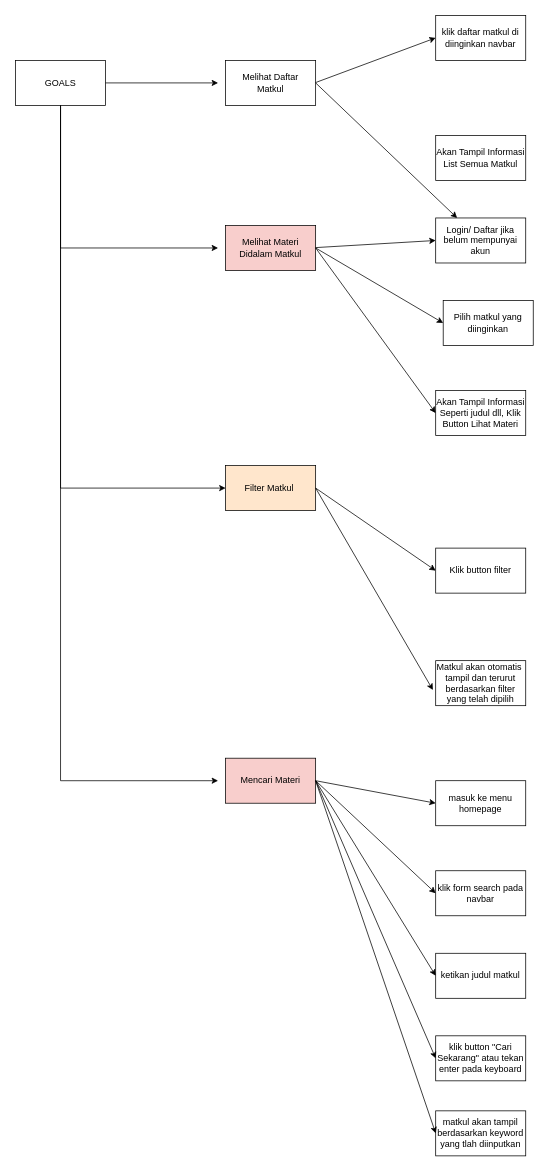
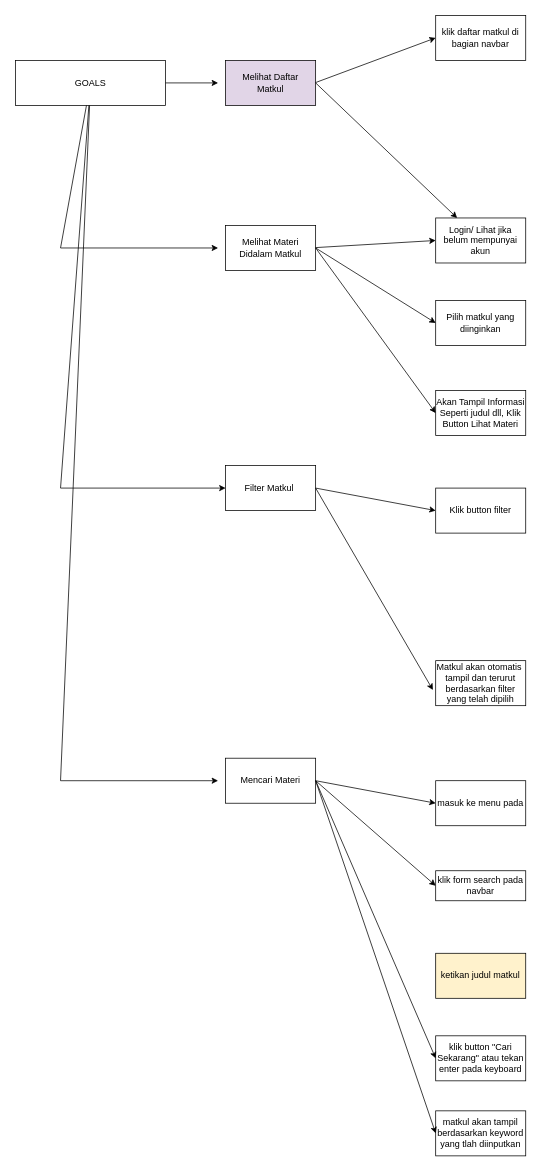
(480, 38) -> (480, 38)
(60, 83) -> (90, 83)
(270, 83) -> (270, 83)
(480, 158) -> none
(480, 240) -> (480, 240)
(270, 248) -> (270, 248)
(488, 323) -> (480, 323)
(270, 488) -> (270, 488)
(480, 570) -> (480, 510)
(270, 780) -> (270, 780)
(480, 803) -> (480, 803)
(376, 879) -> none
(480, 893) -> (480, 885)
(480, 975) -> (480, 975)
